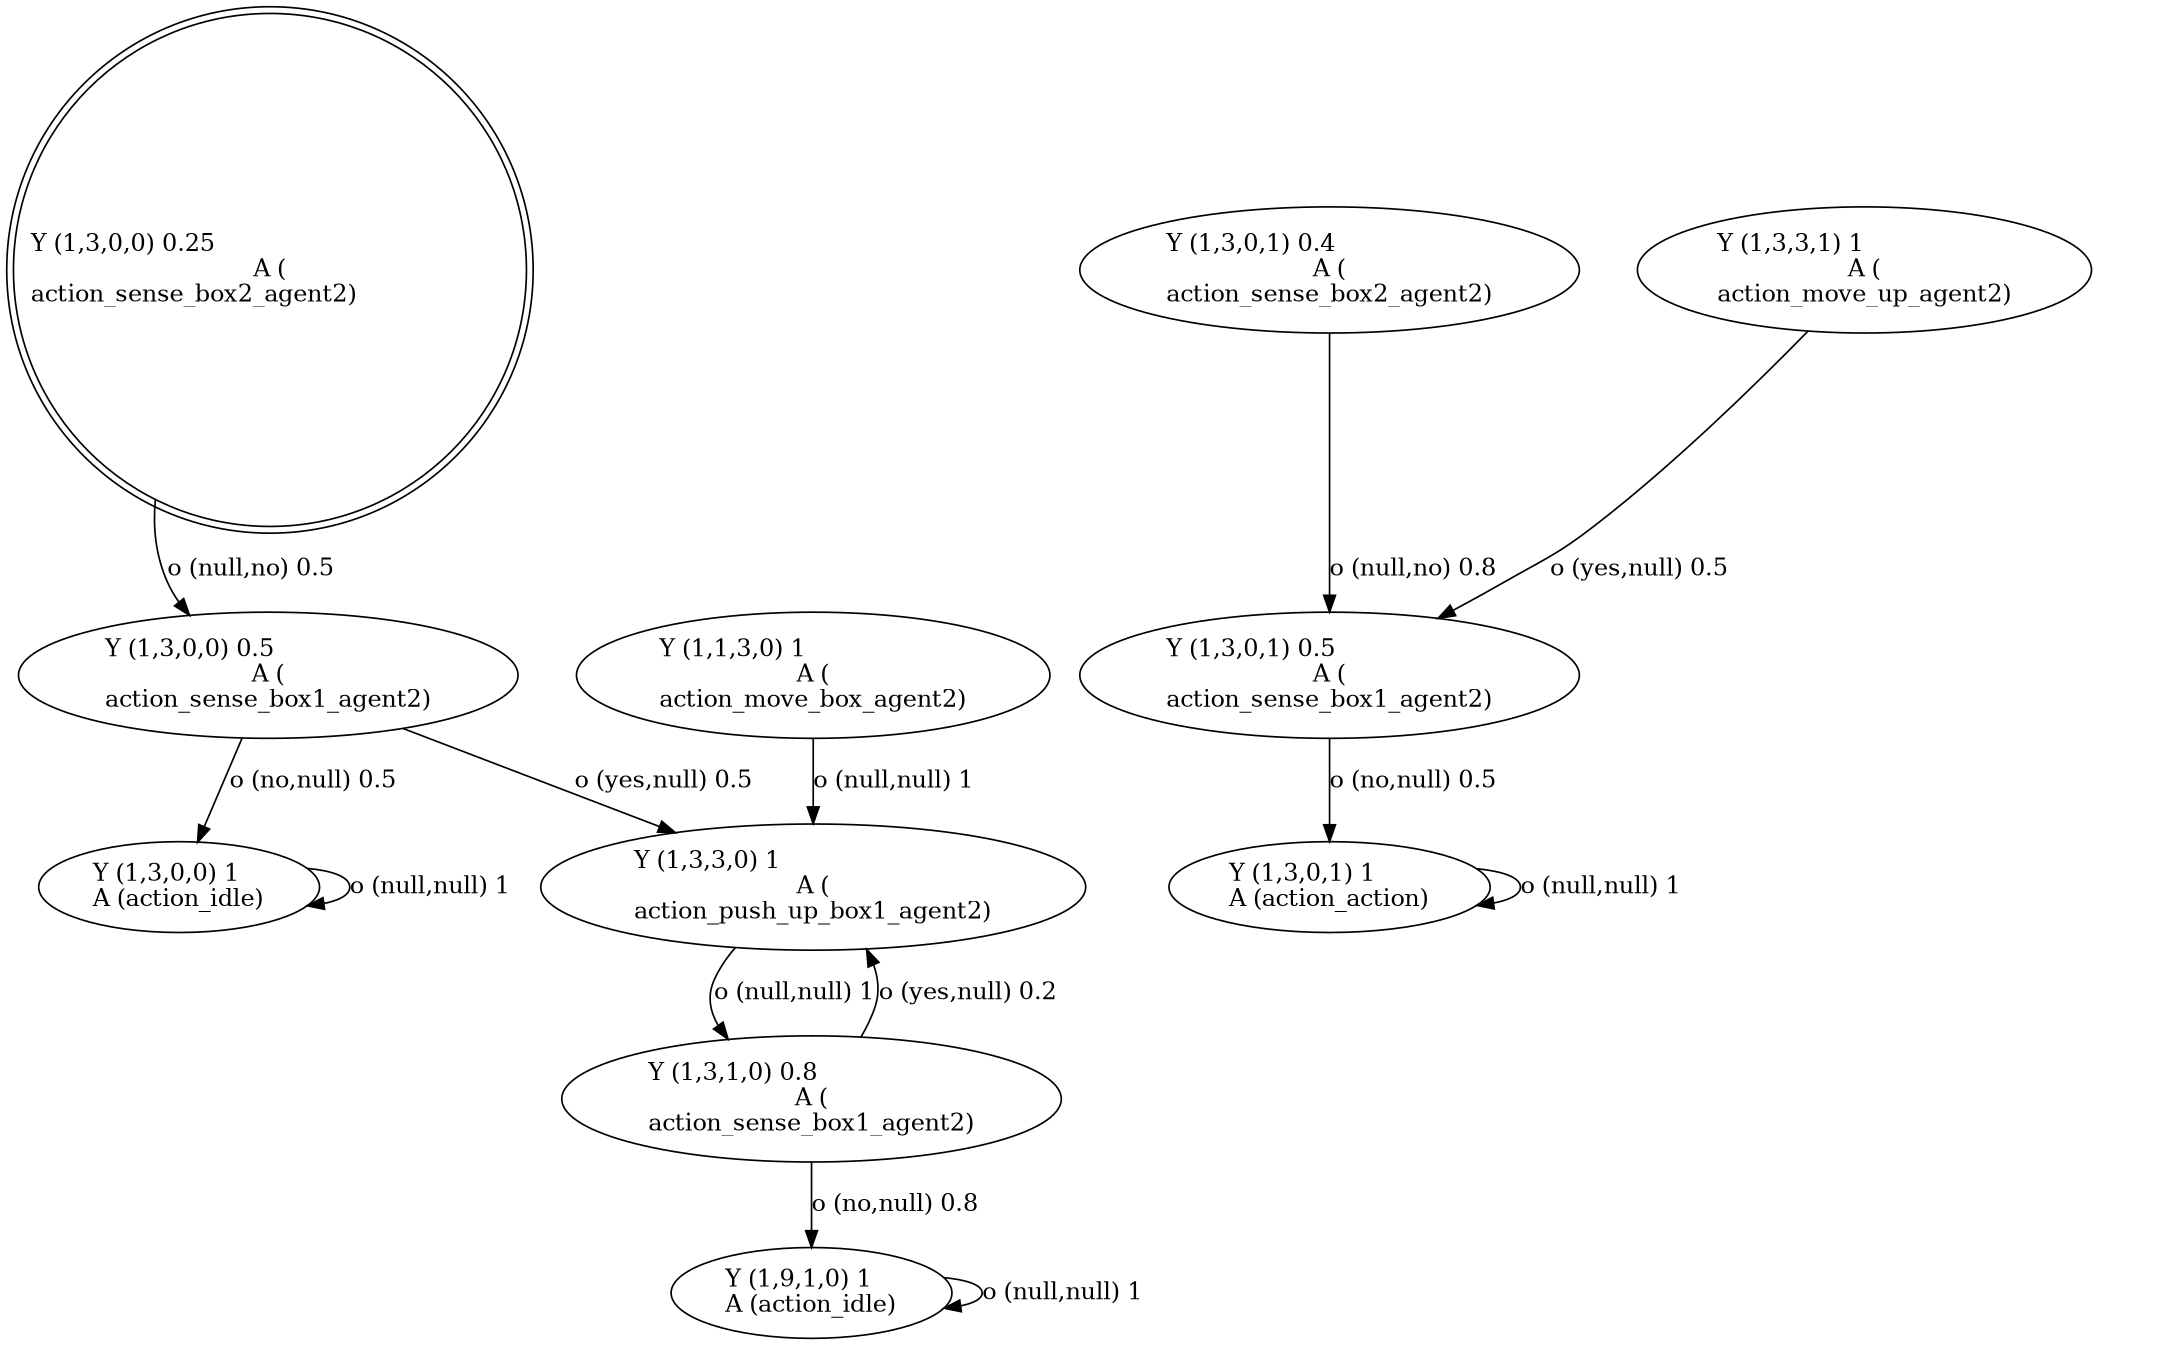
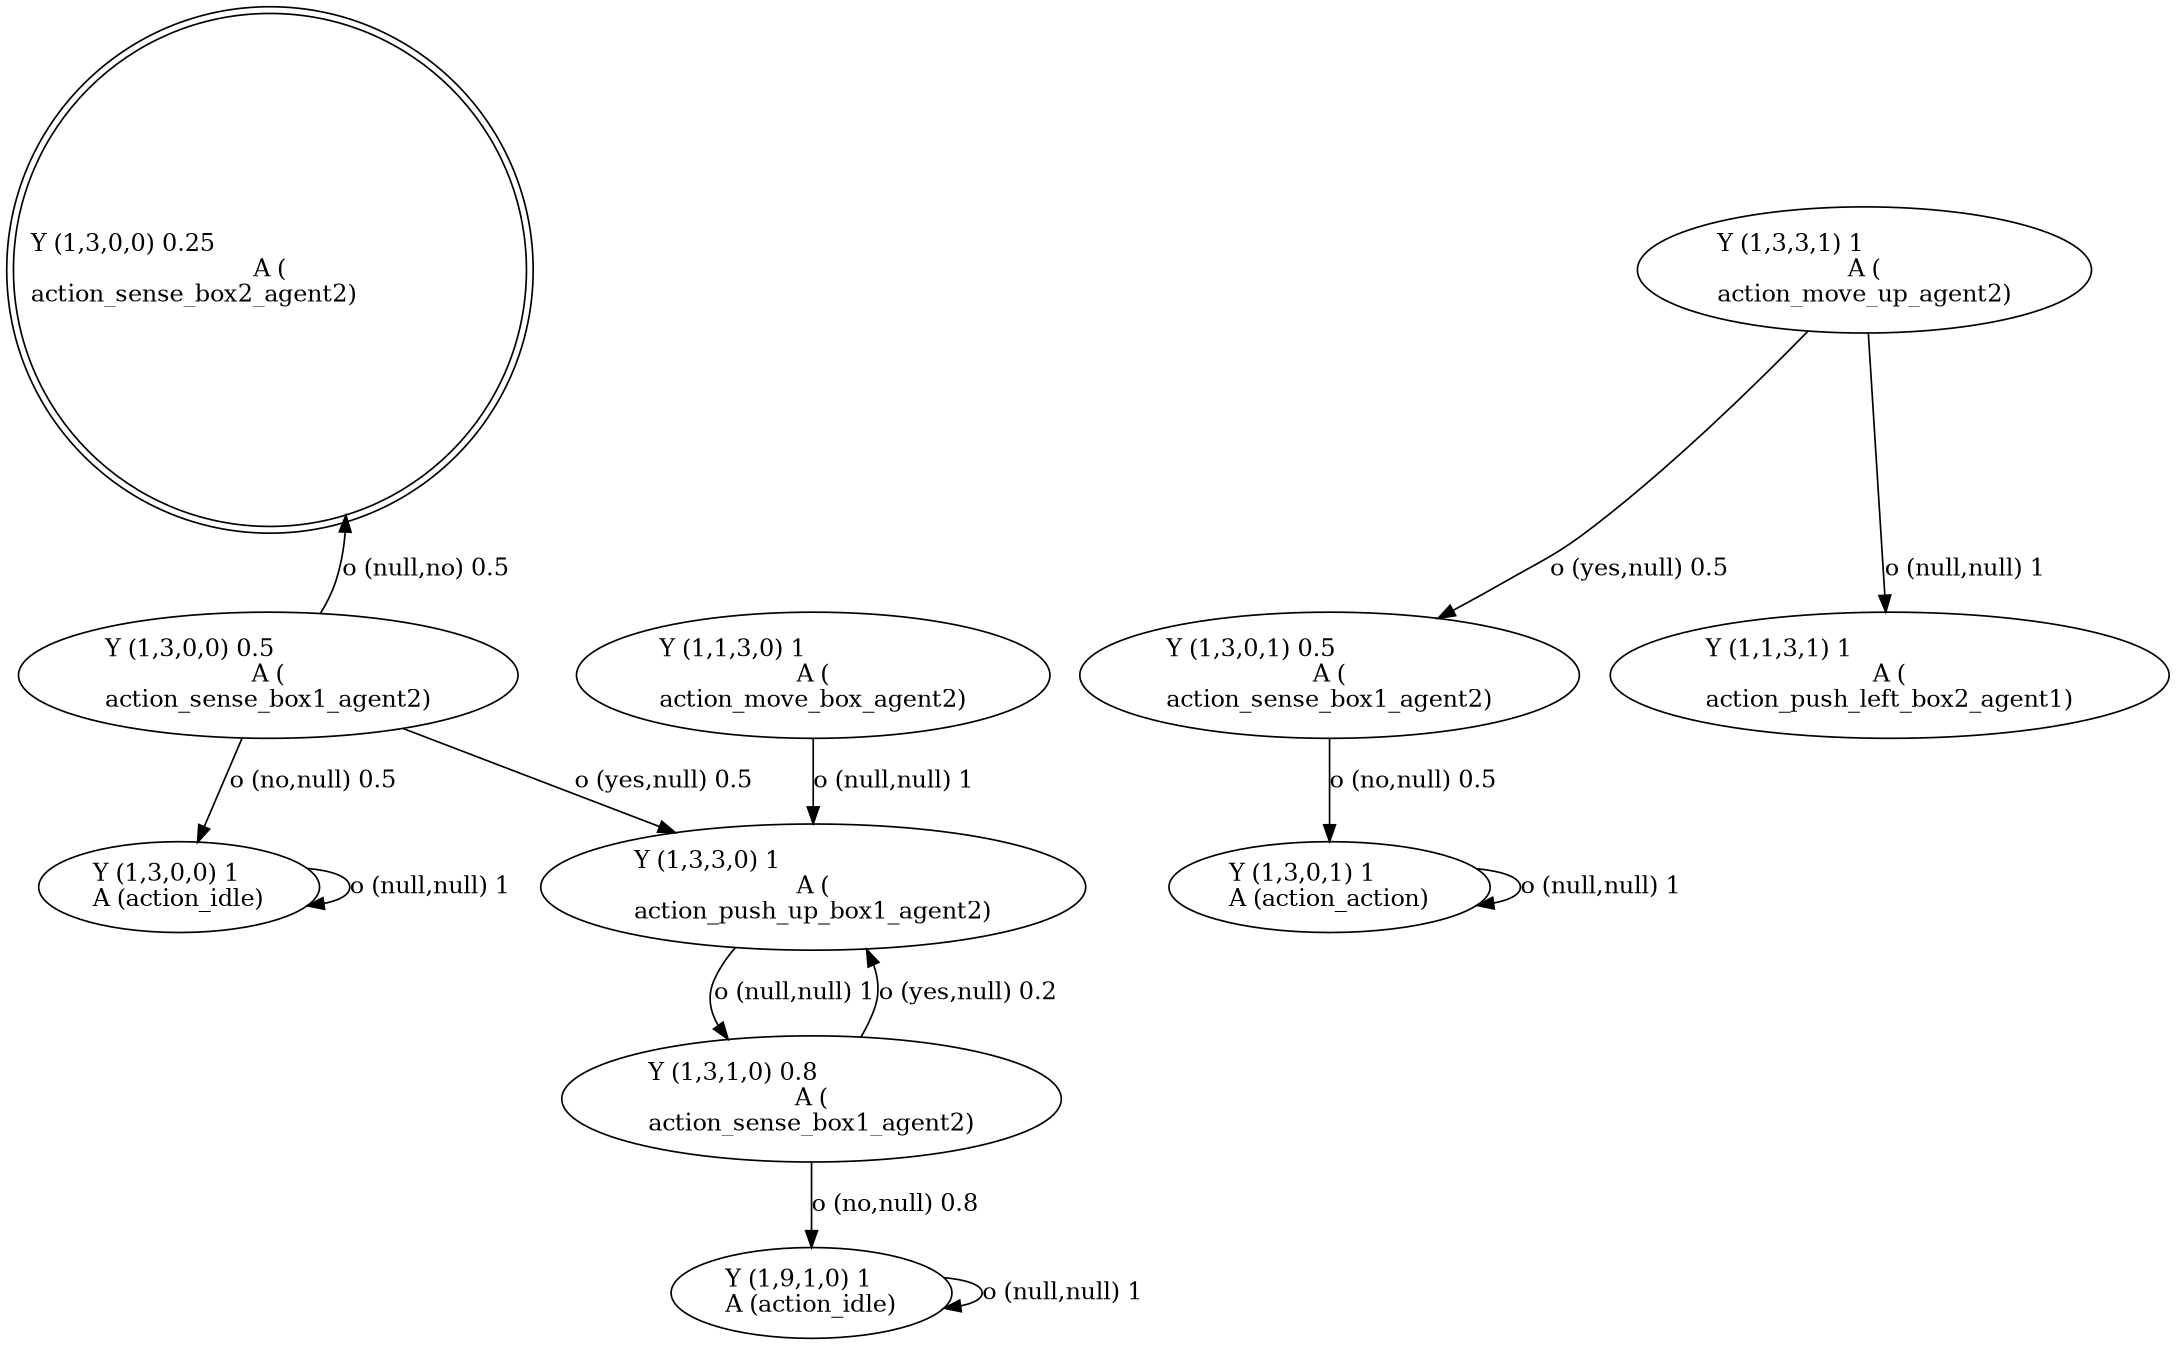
(1330, 270) -> none
(158, 553) -> (338, 574)
none -> (1890, 675)
